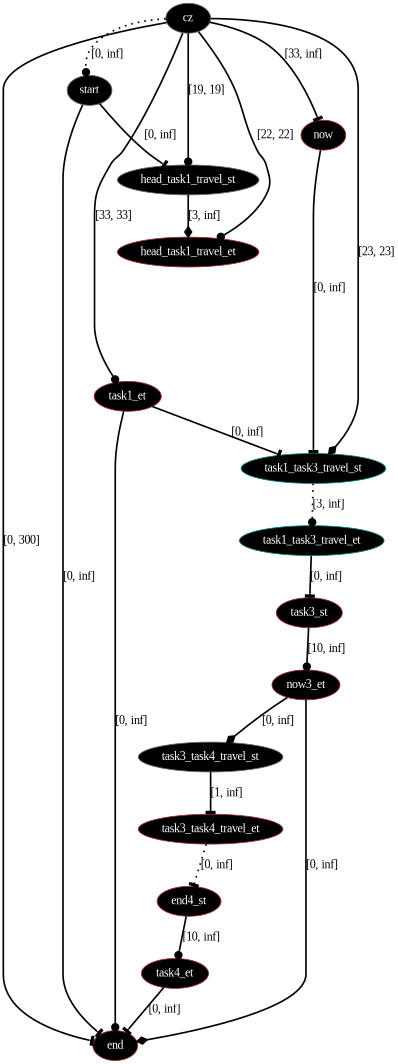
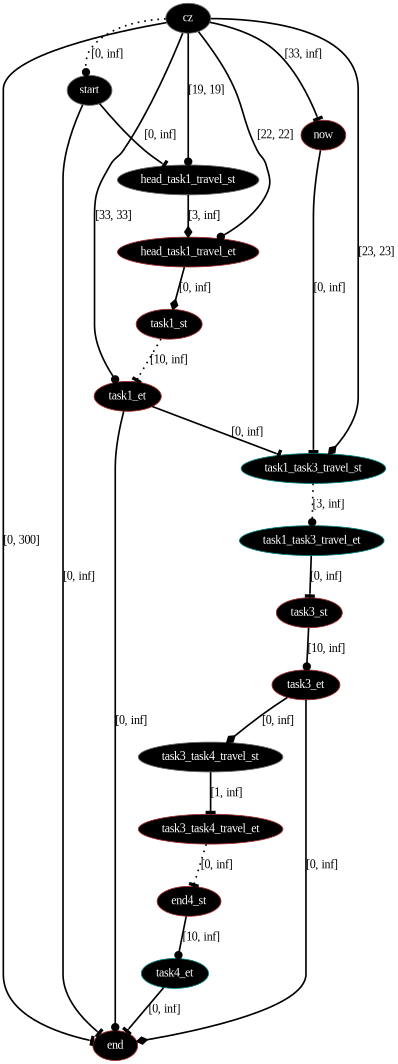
none -> (169, 324)
(306, 685) -> (306, 685)
(175, 973) -> (175, 973)
